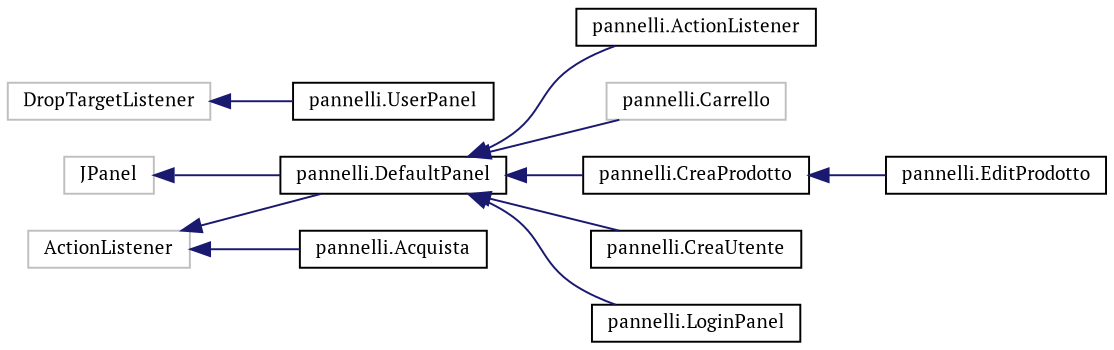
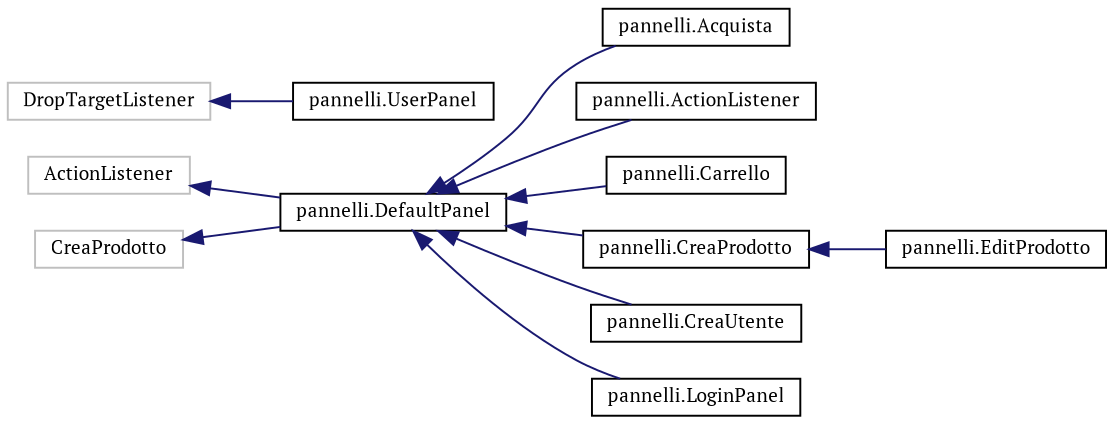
(696, 101) -> (696, 175)
(109, 175) -> (109, 249)
(255, 249) -> (530, 113)
